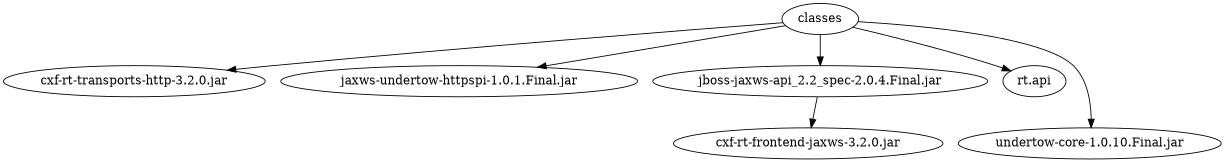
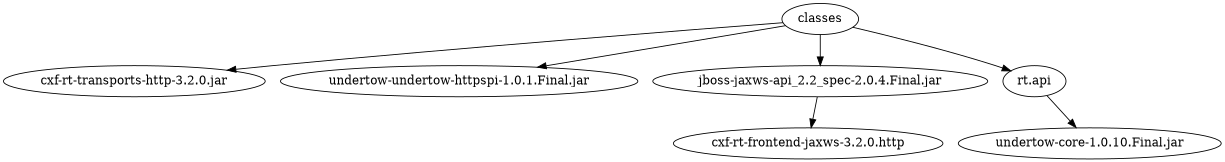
(997, 38) -> (1059, 108)
(459, 81) -> (459, 81)
(808, 143) -> (808, 143)
